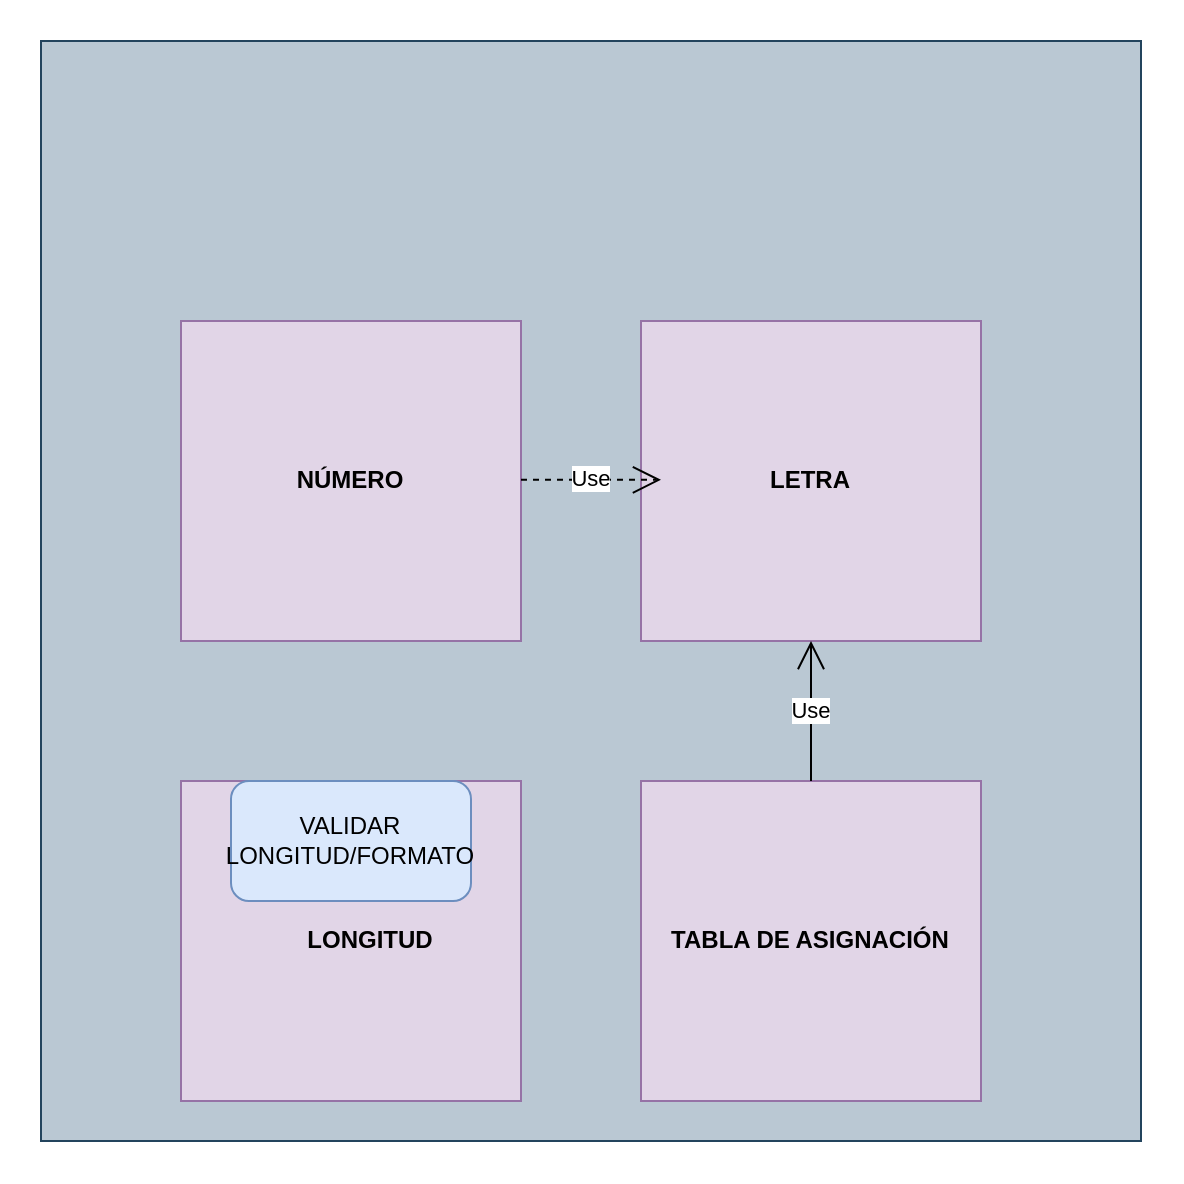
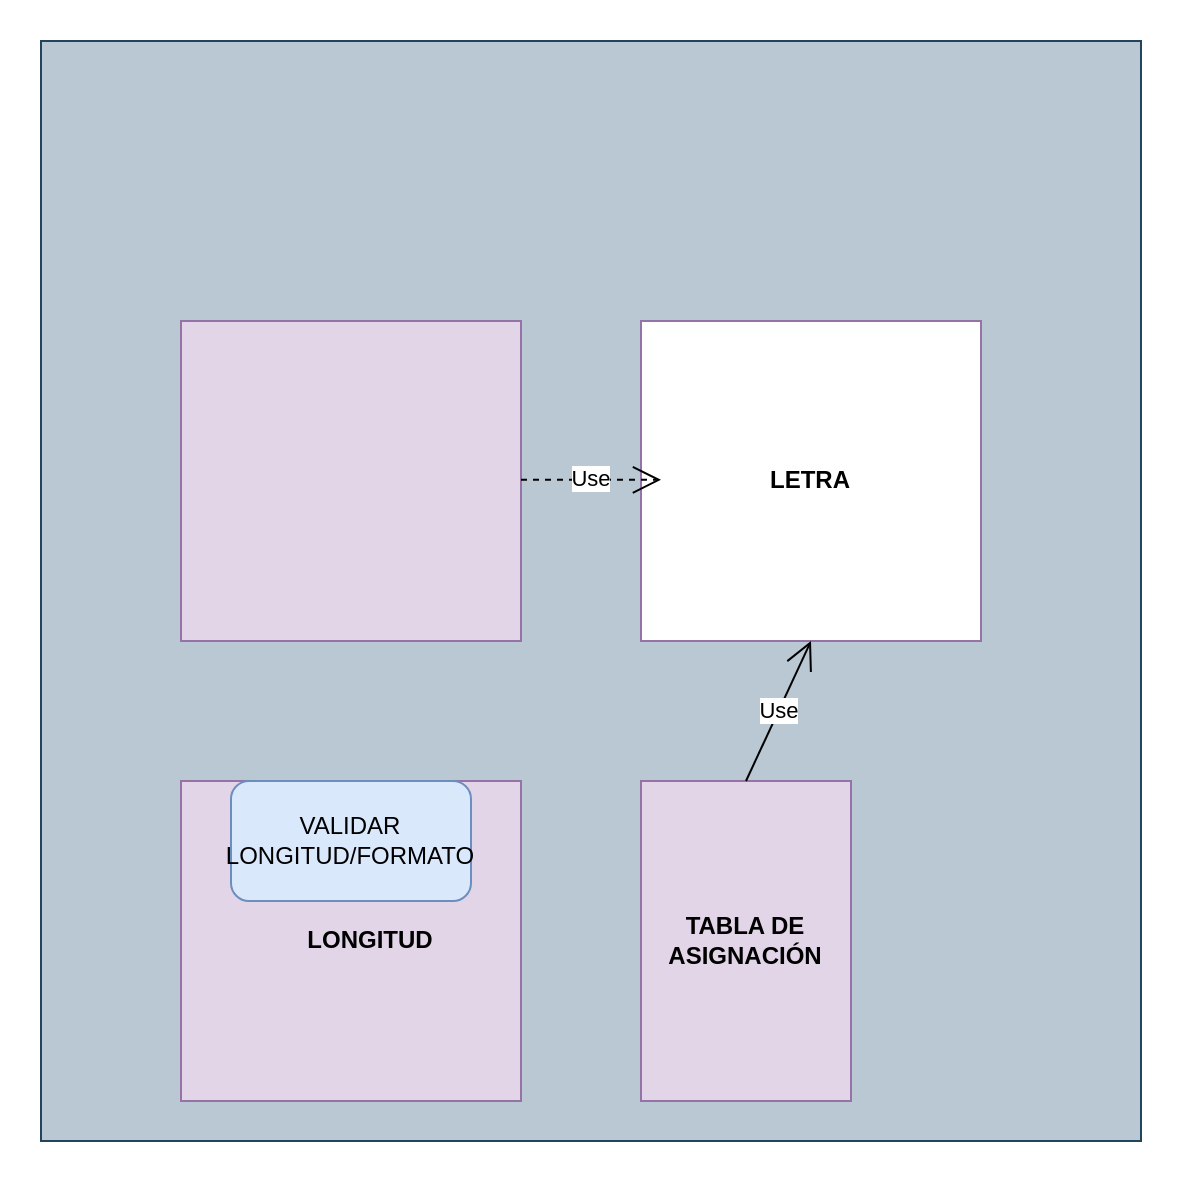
(351, 481) -> none
(811, 481) -> (811, 481)
(811, 941) -> (746, 941)
